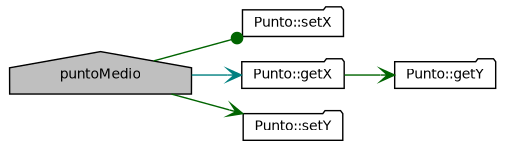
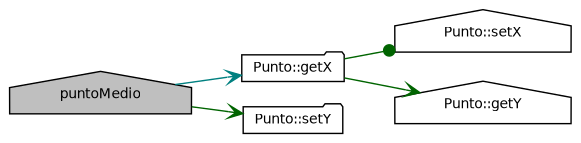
(293, 23) -> (483, 33)
(193, 50) -> (364, 55)
(445, 75) -> (483, 105)
